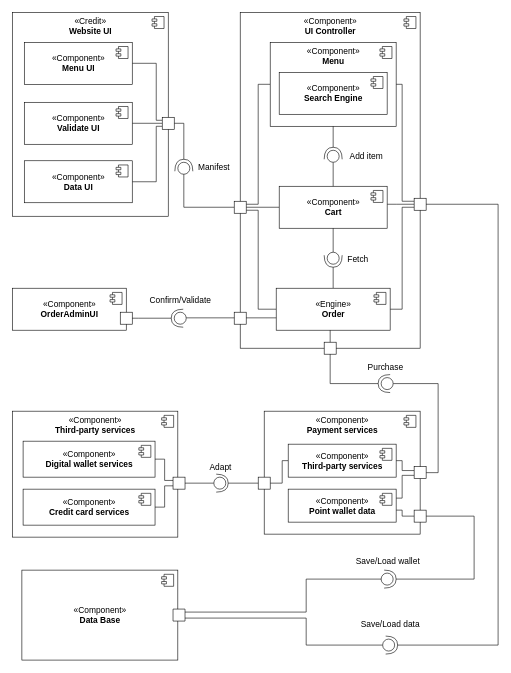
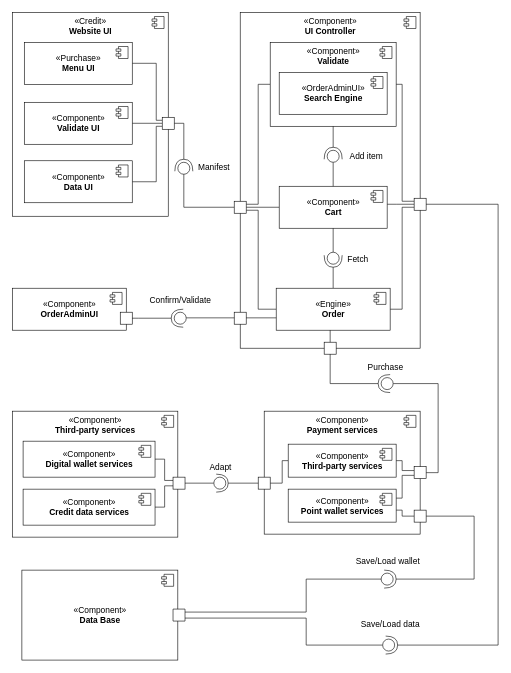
(334, 57) -> (334, 57)
(79, 63) -> (79, 63)
(334, 93) -> (334, 93)
(343, 506) -> (343, 506)
(89, 507) -> (89, 507)
